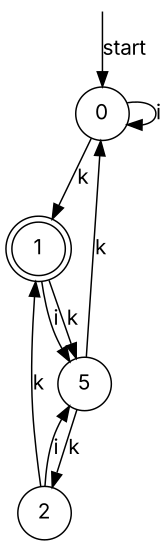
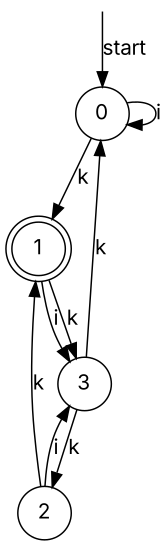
(85, 384) -> (85, 384)
